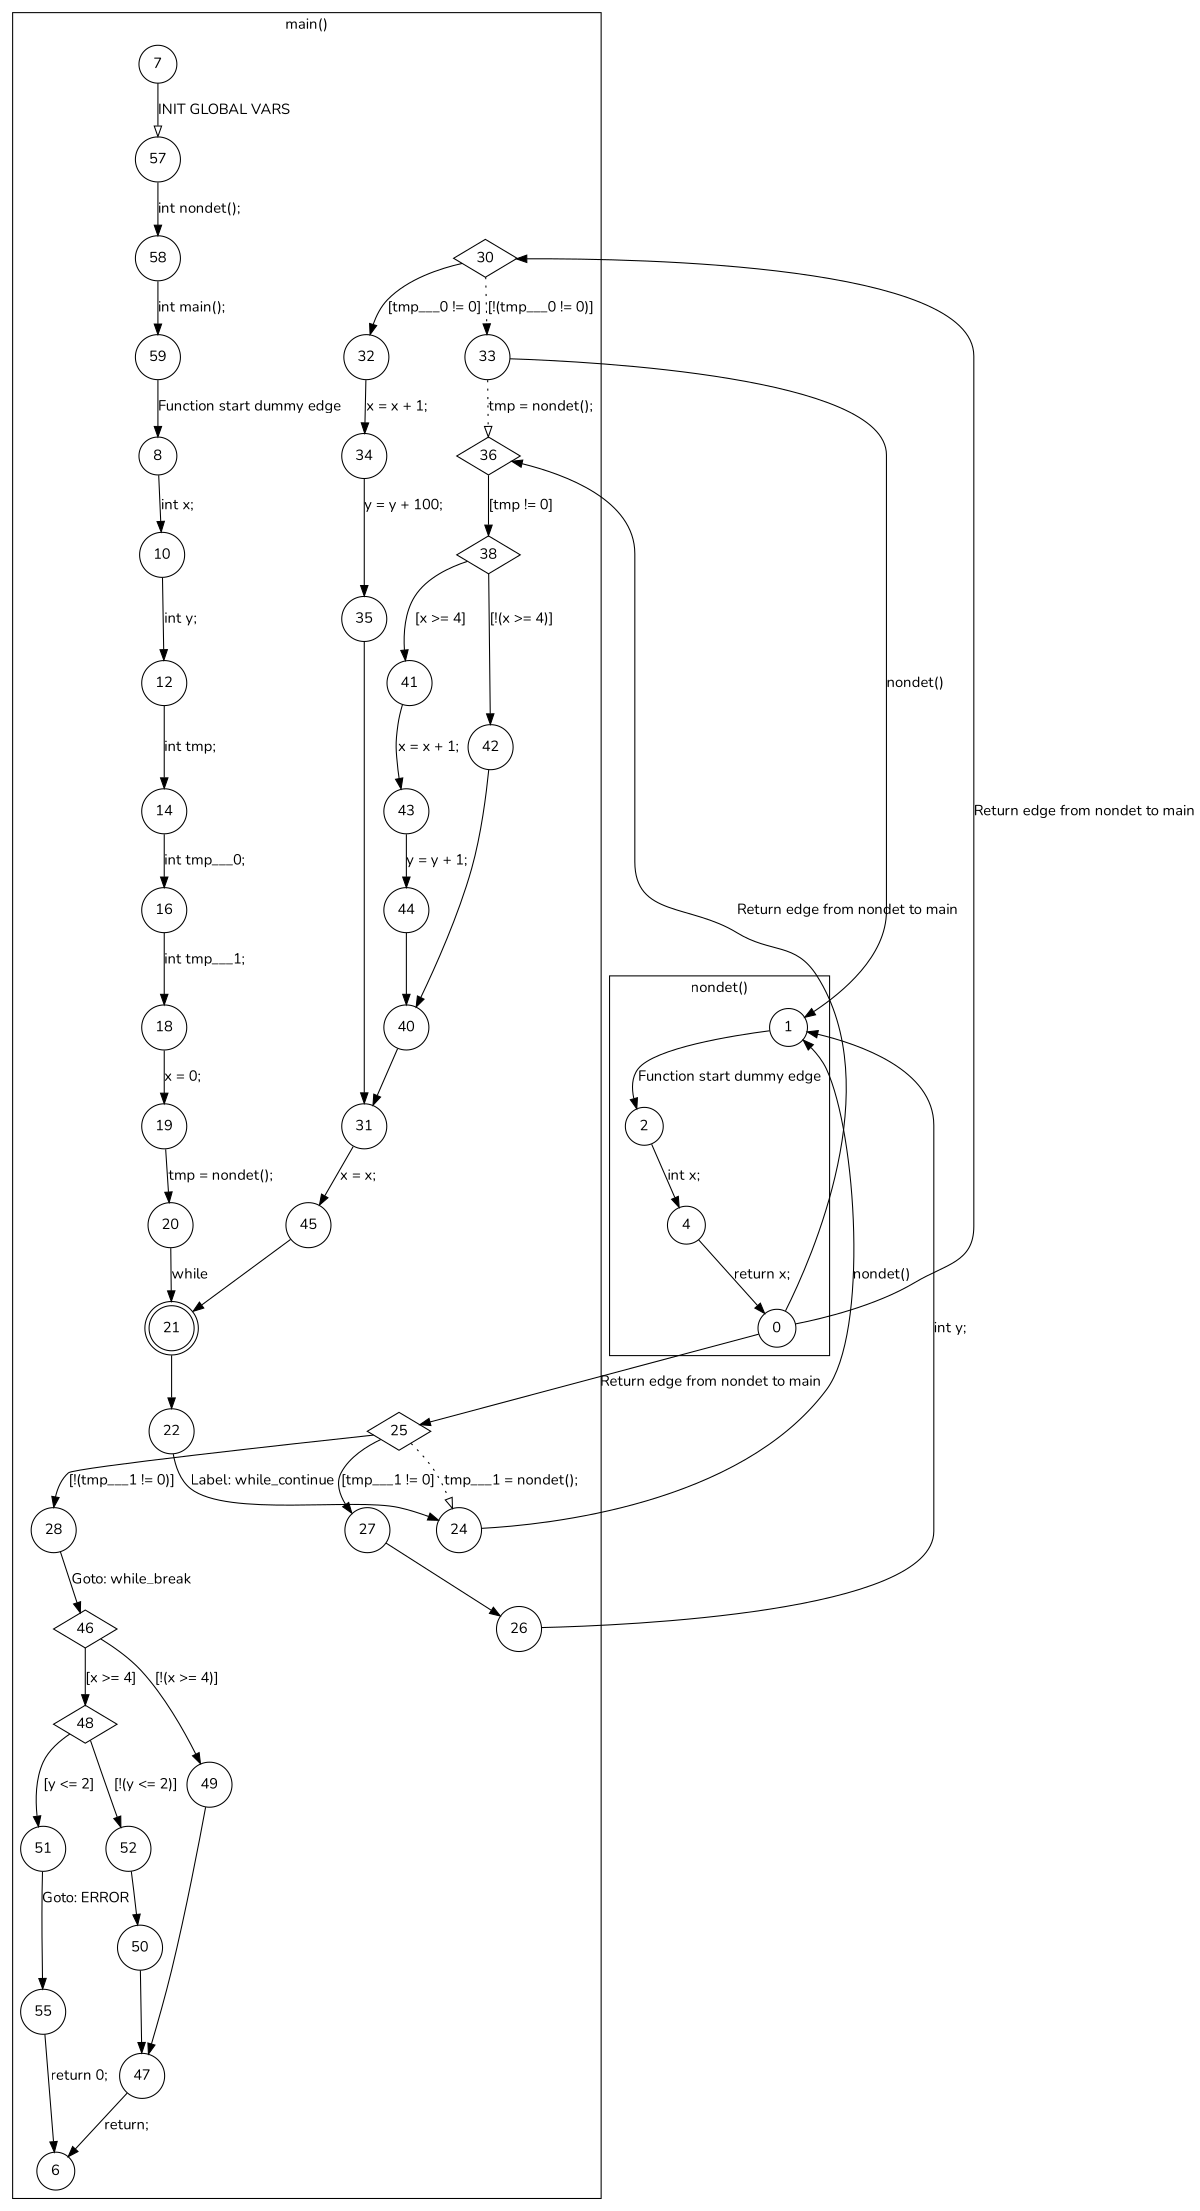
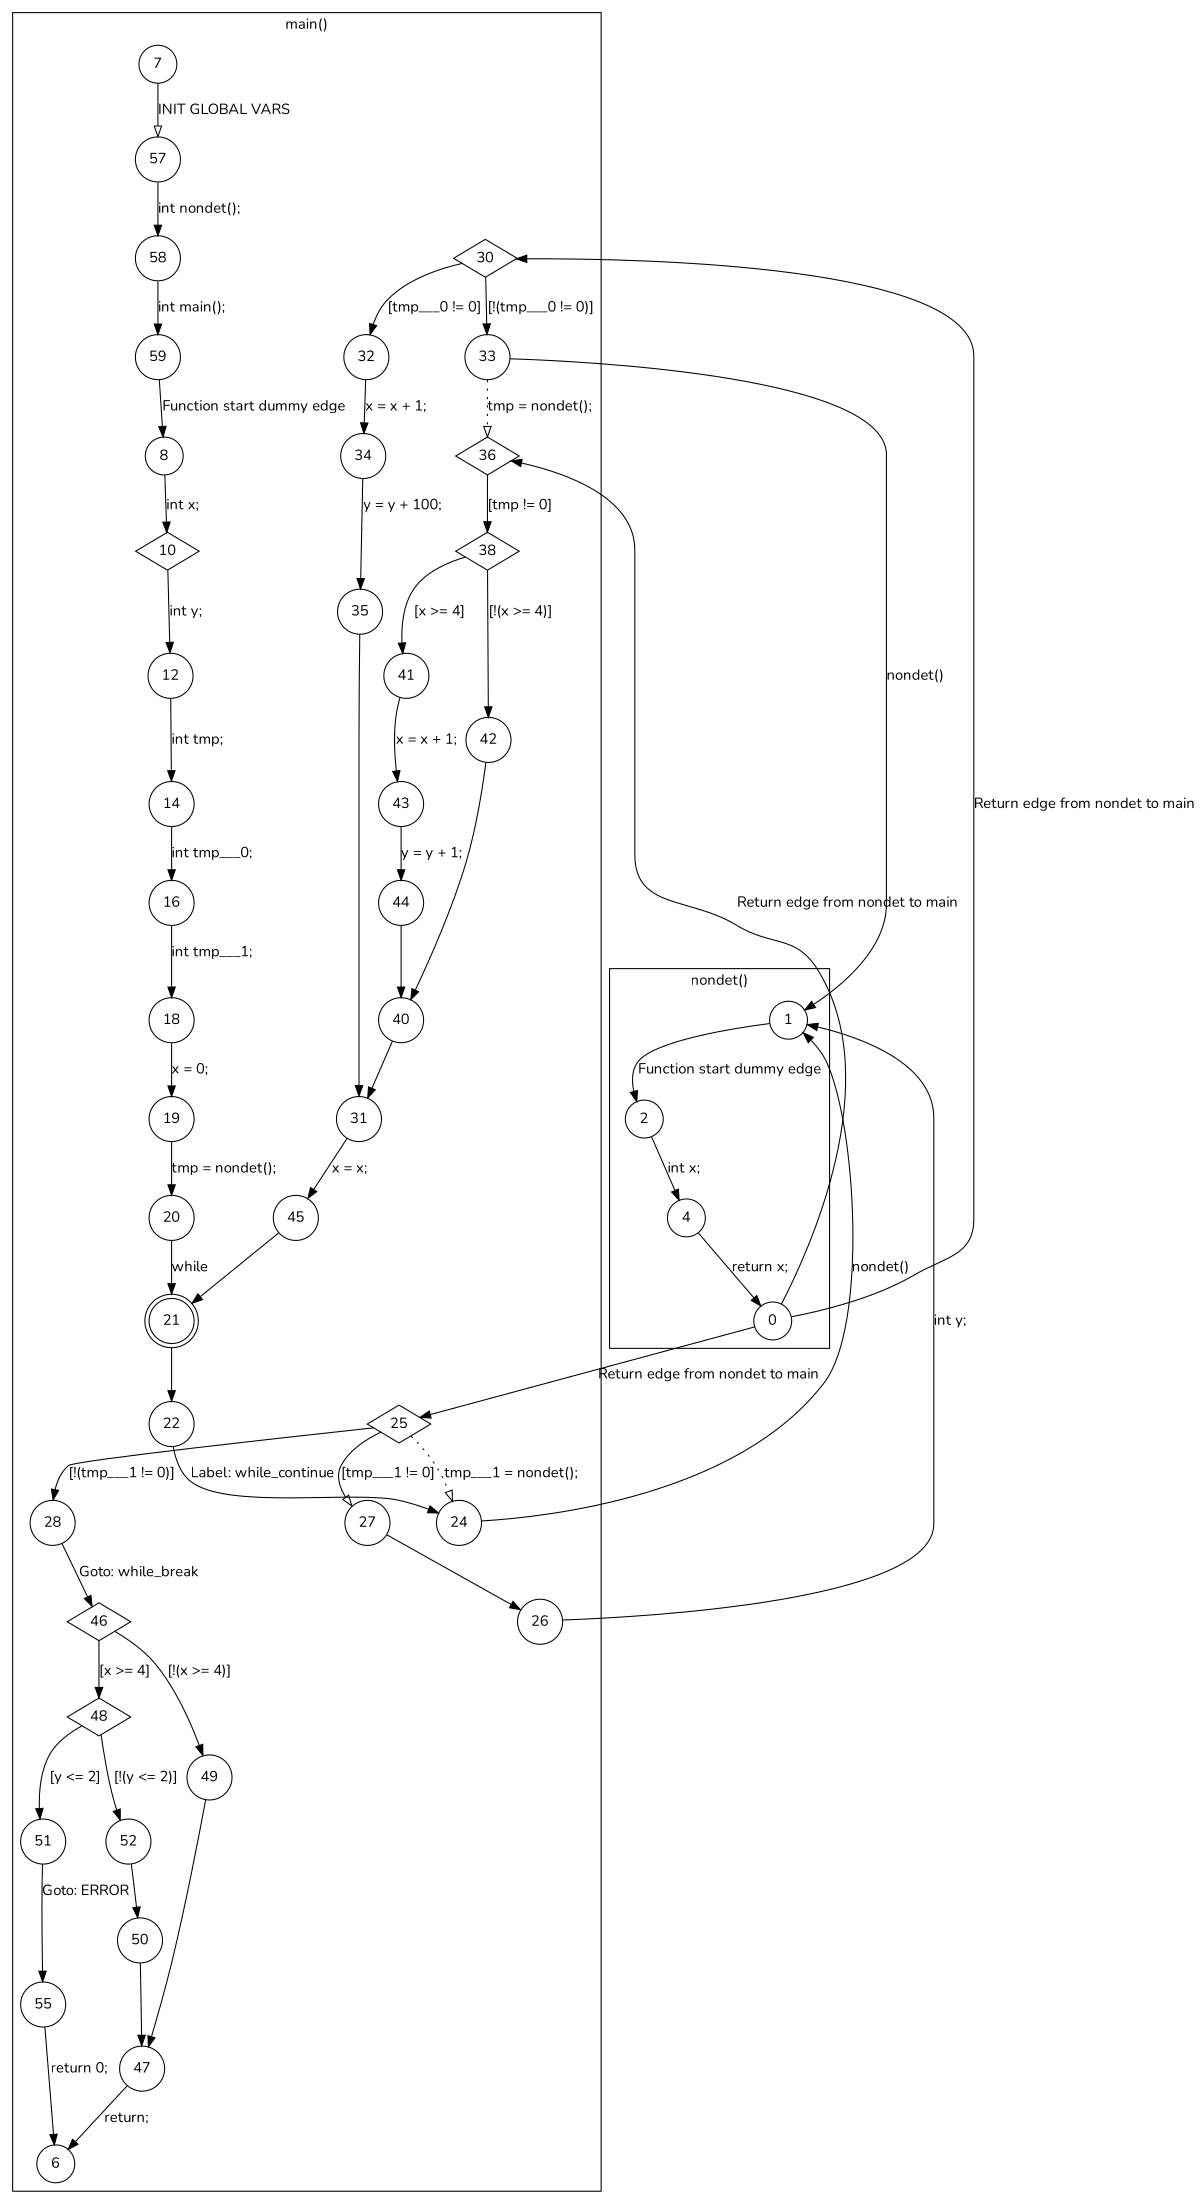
(486, 300) -> (486, 300)
(162, 555) -> (167, 551)
(346, 1465) -> (346, 1458)
